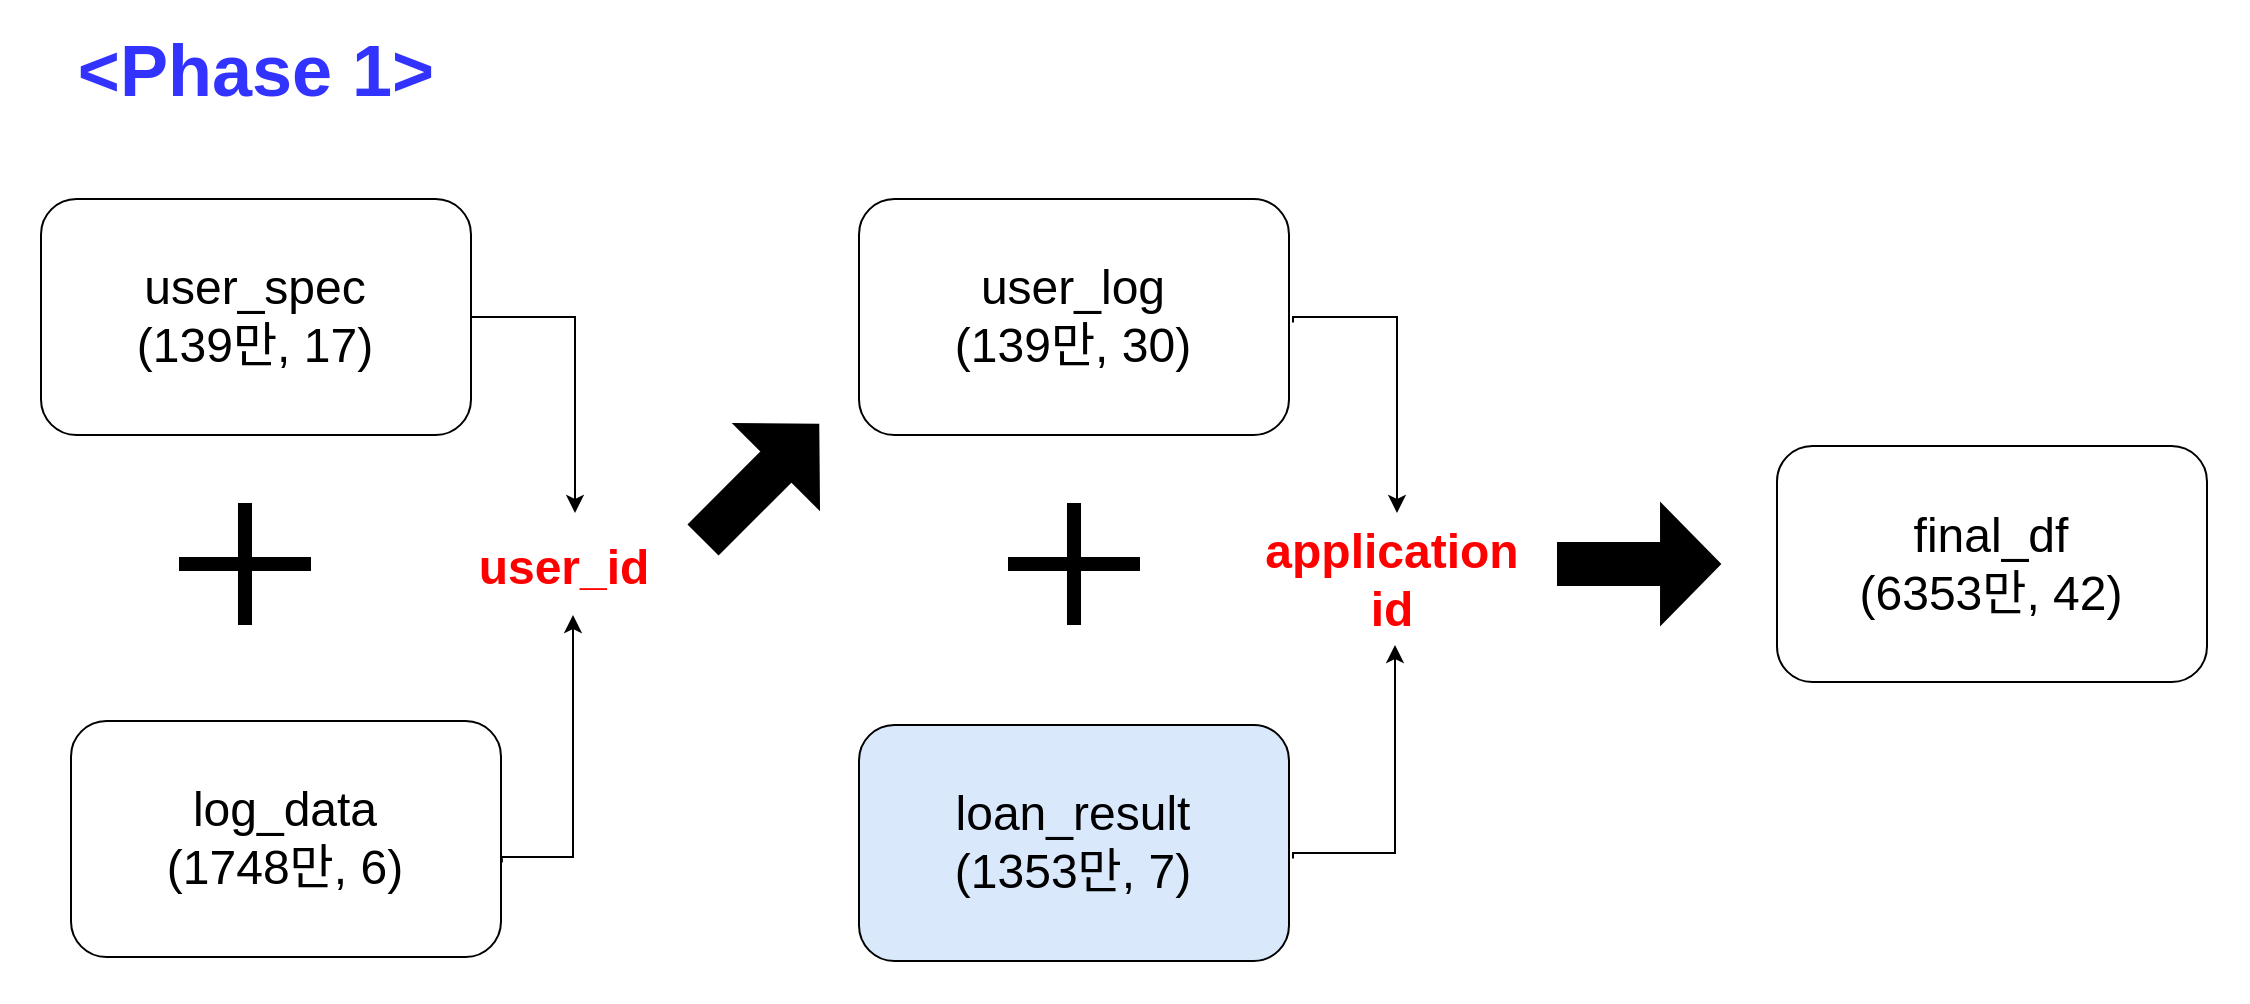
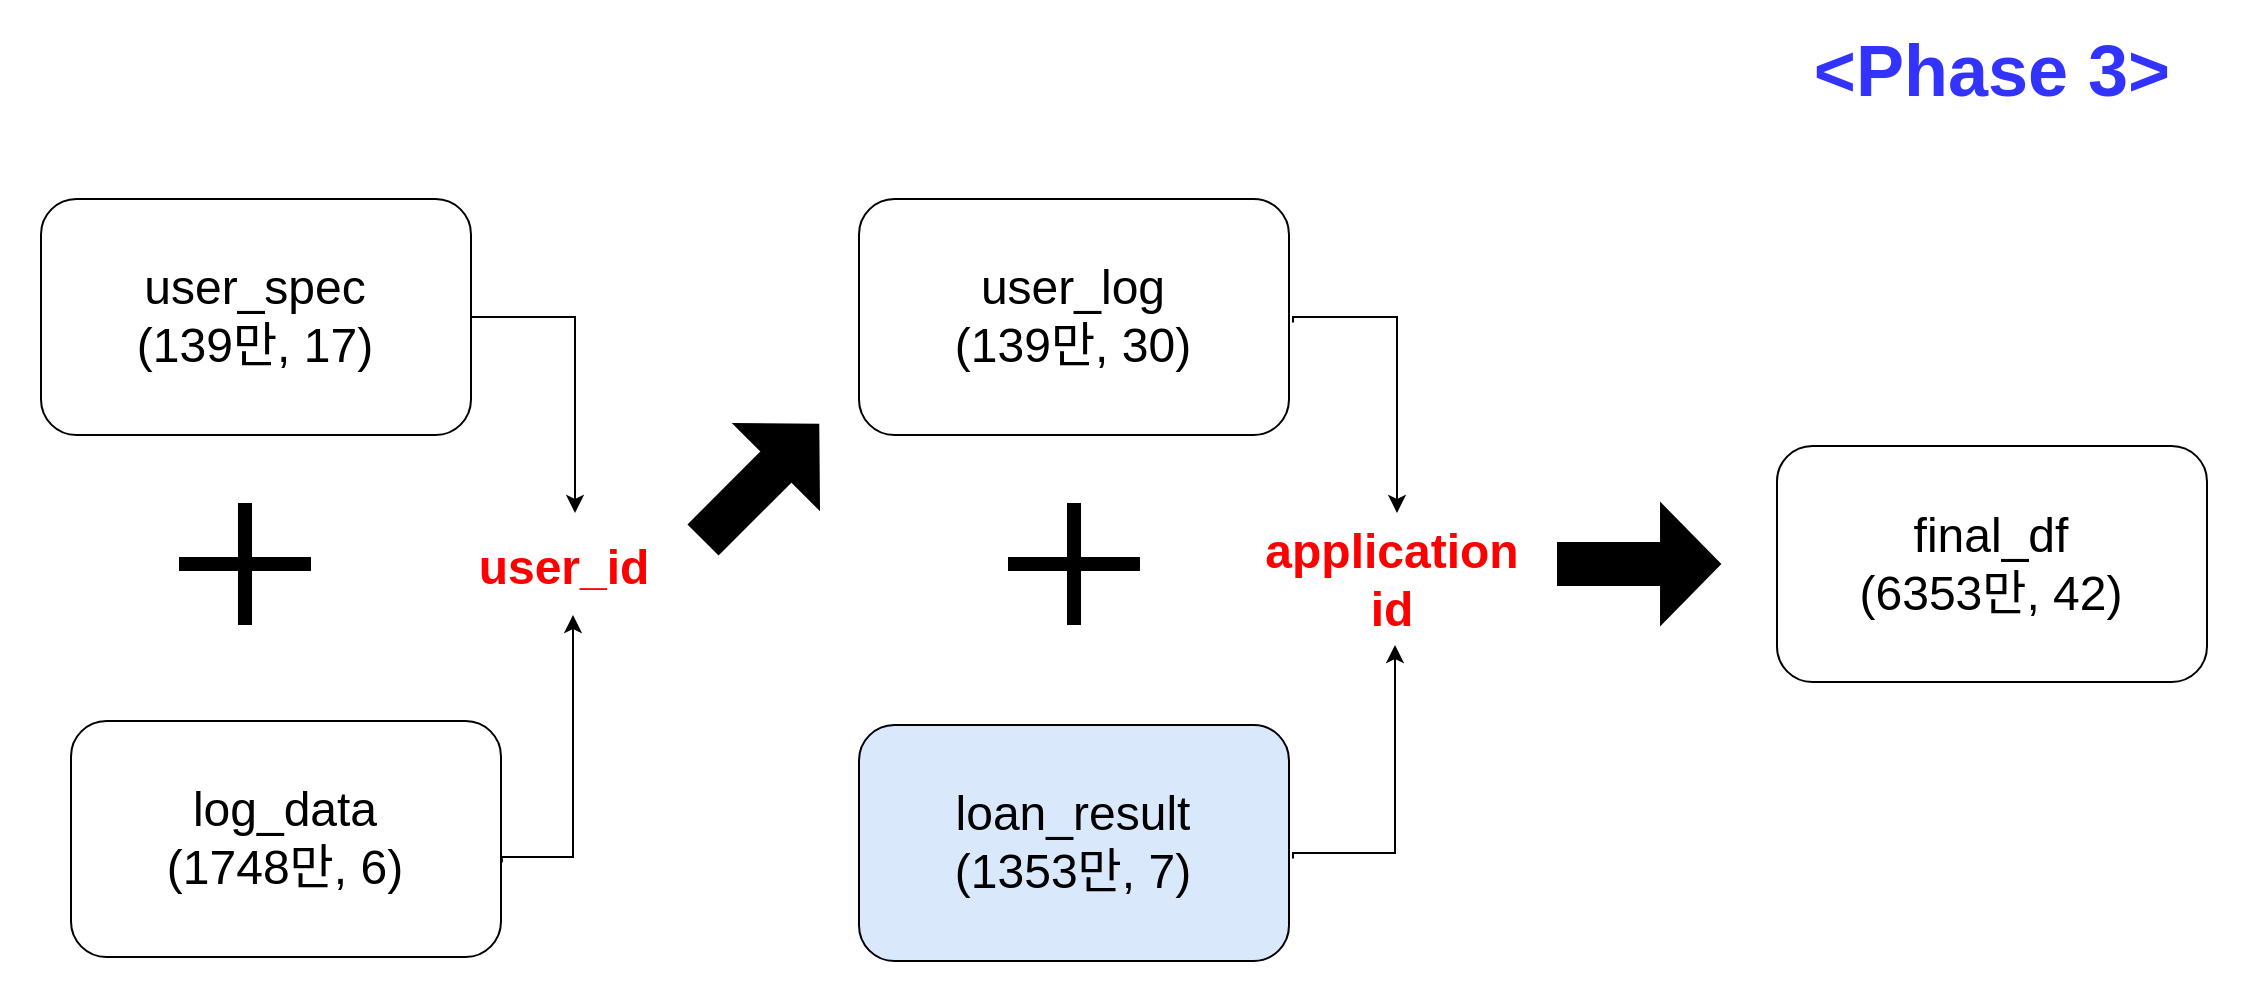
(256, 71) -> none
none -> (1992, 71)
